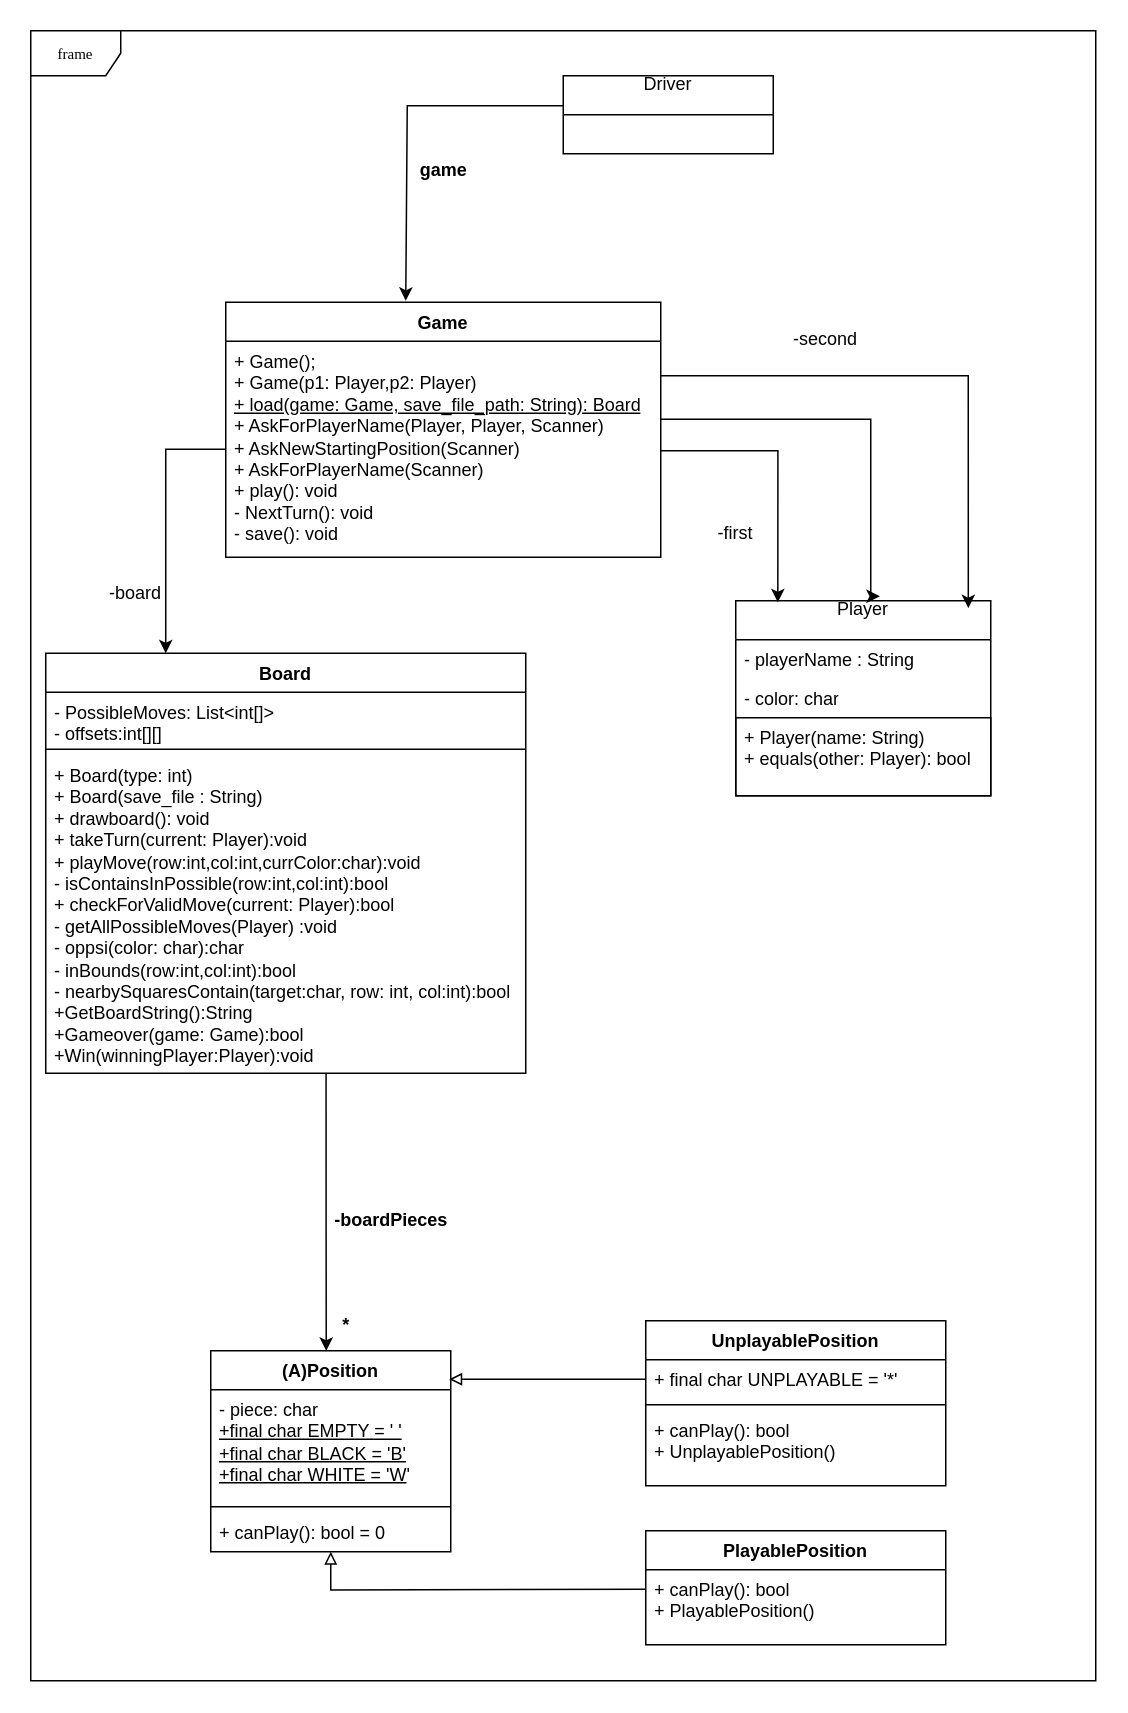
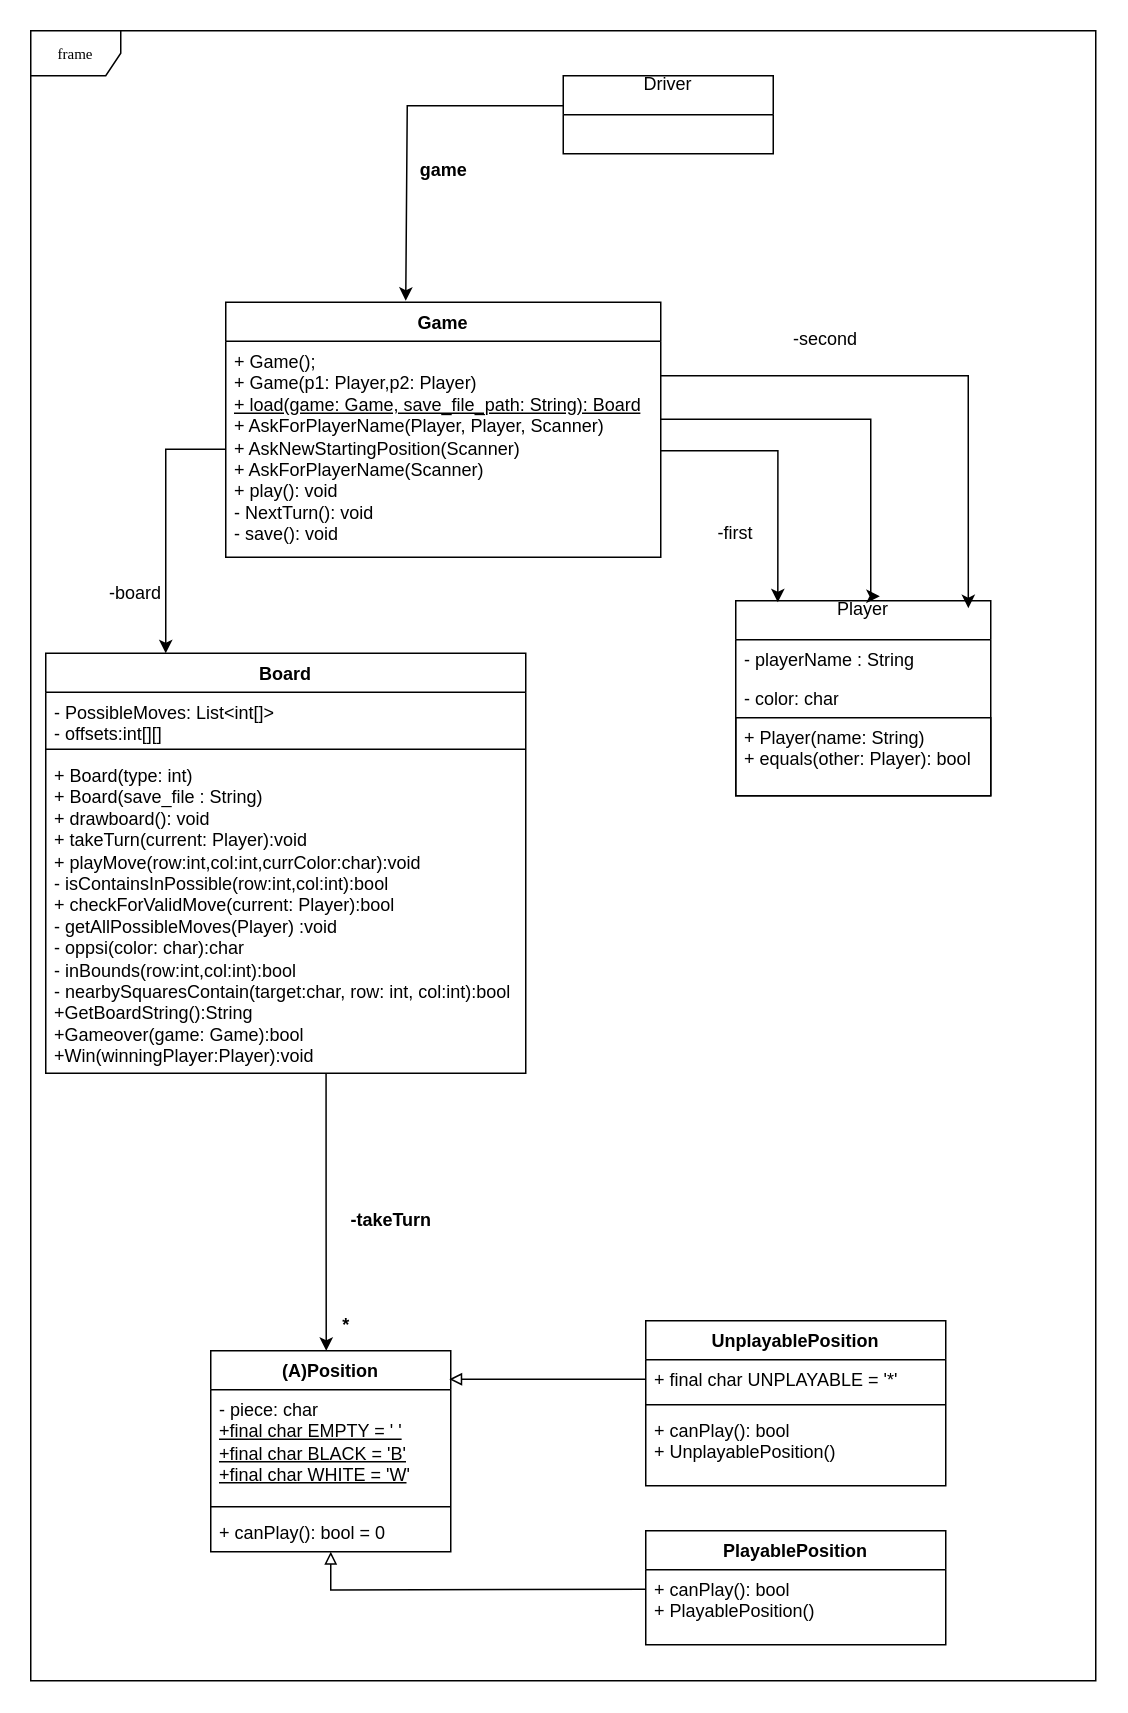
(392, 1220) -> (392, 1220)
